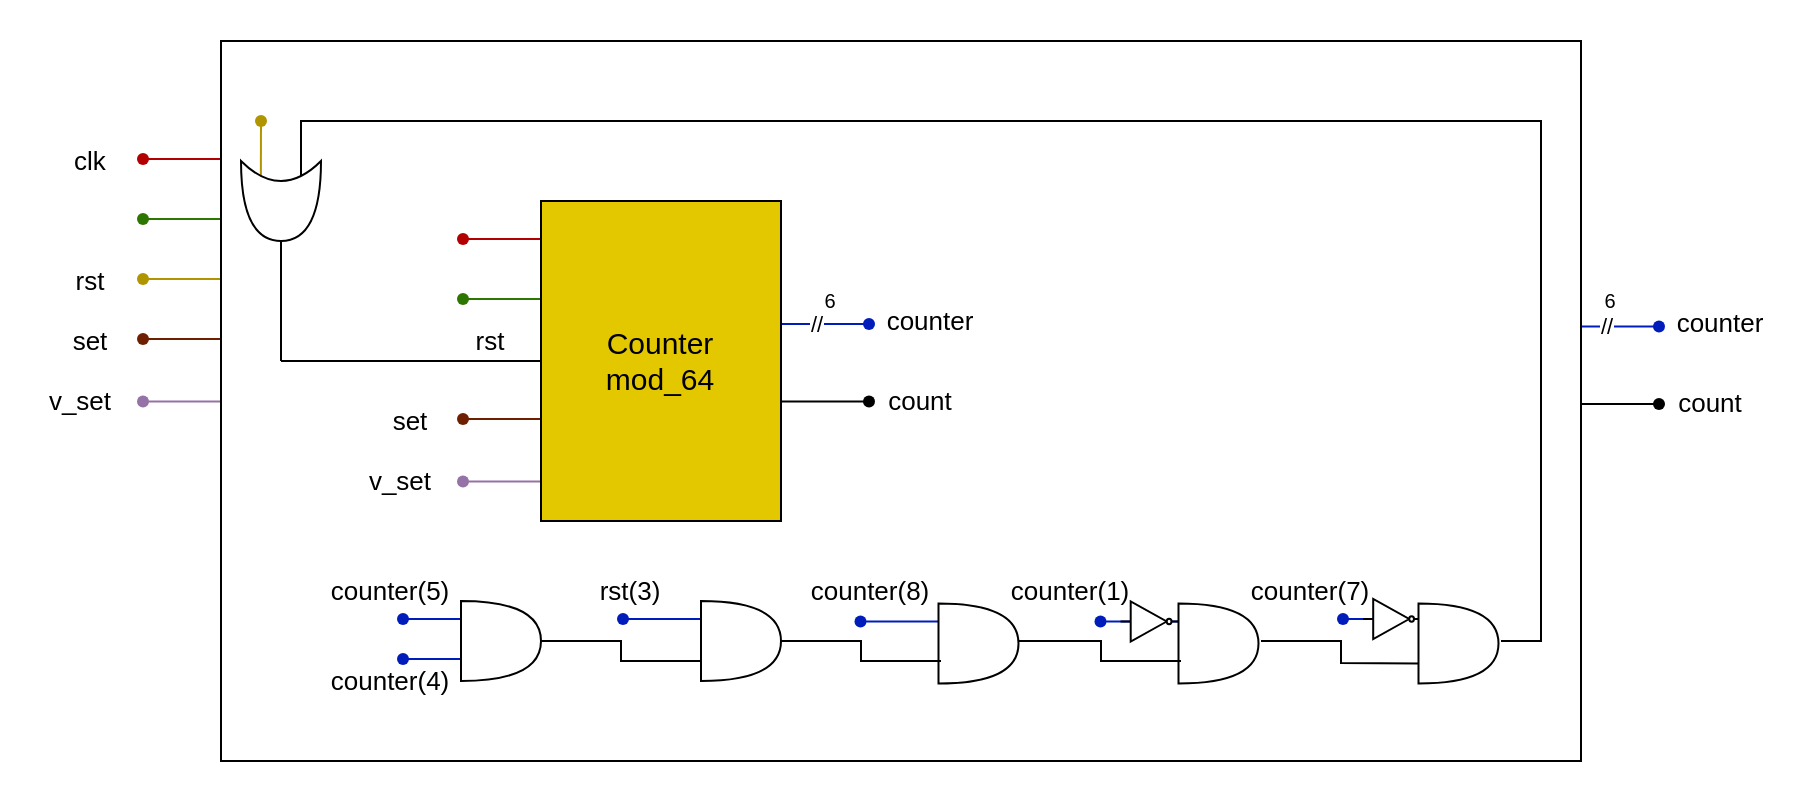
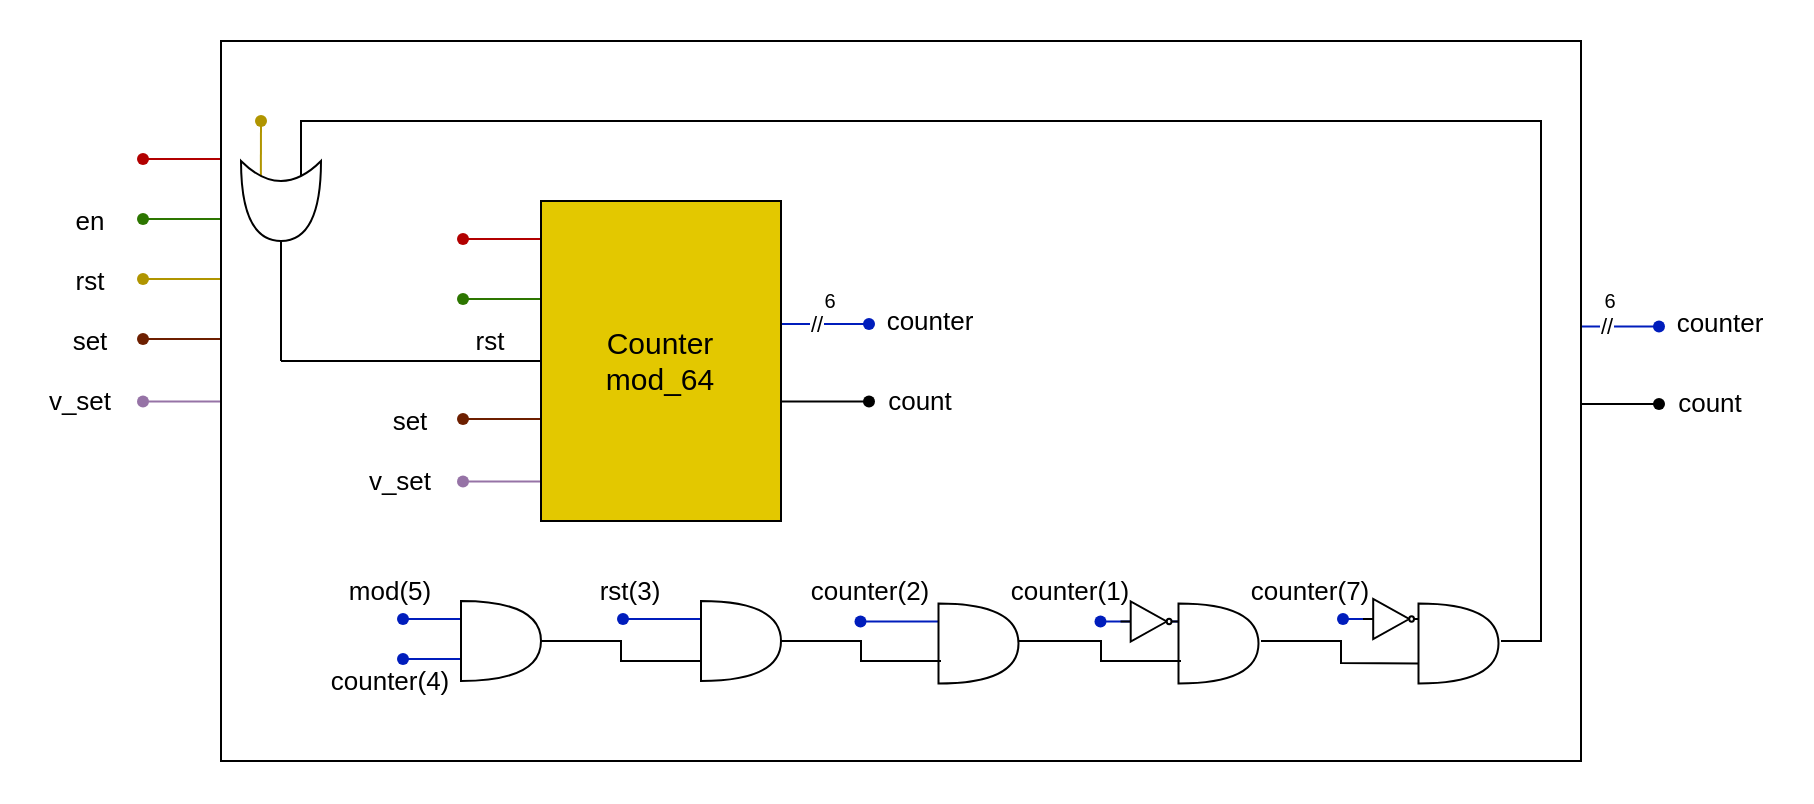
(91, 161) -> none
none -> (91, 221)
(391, 591) -> (391, 591)
(871, 591) -> (871, 591)
